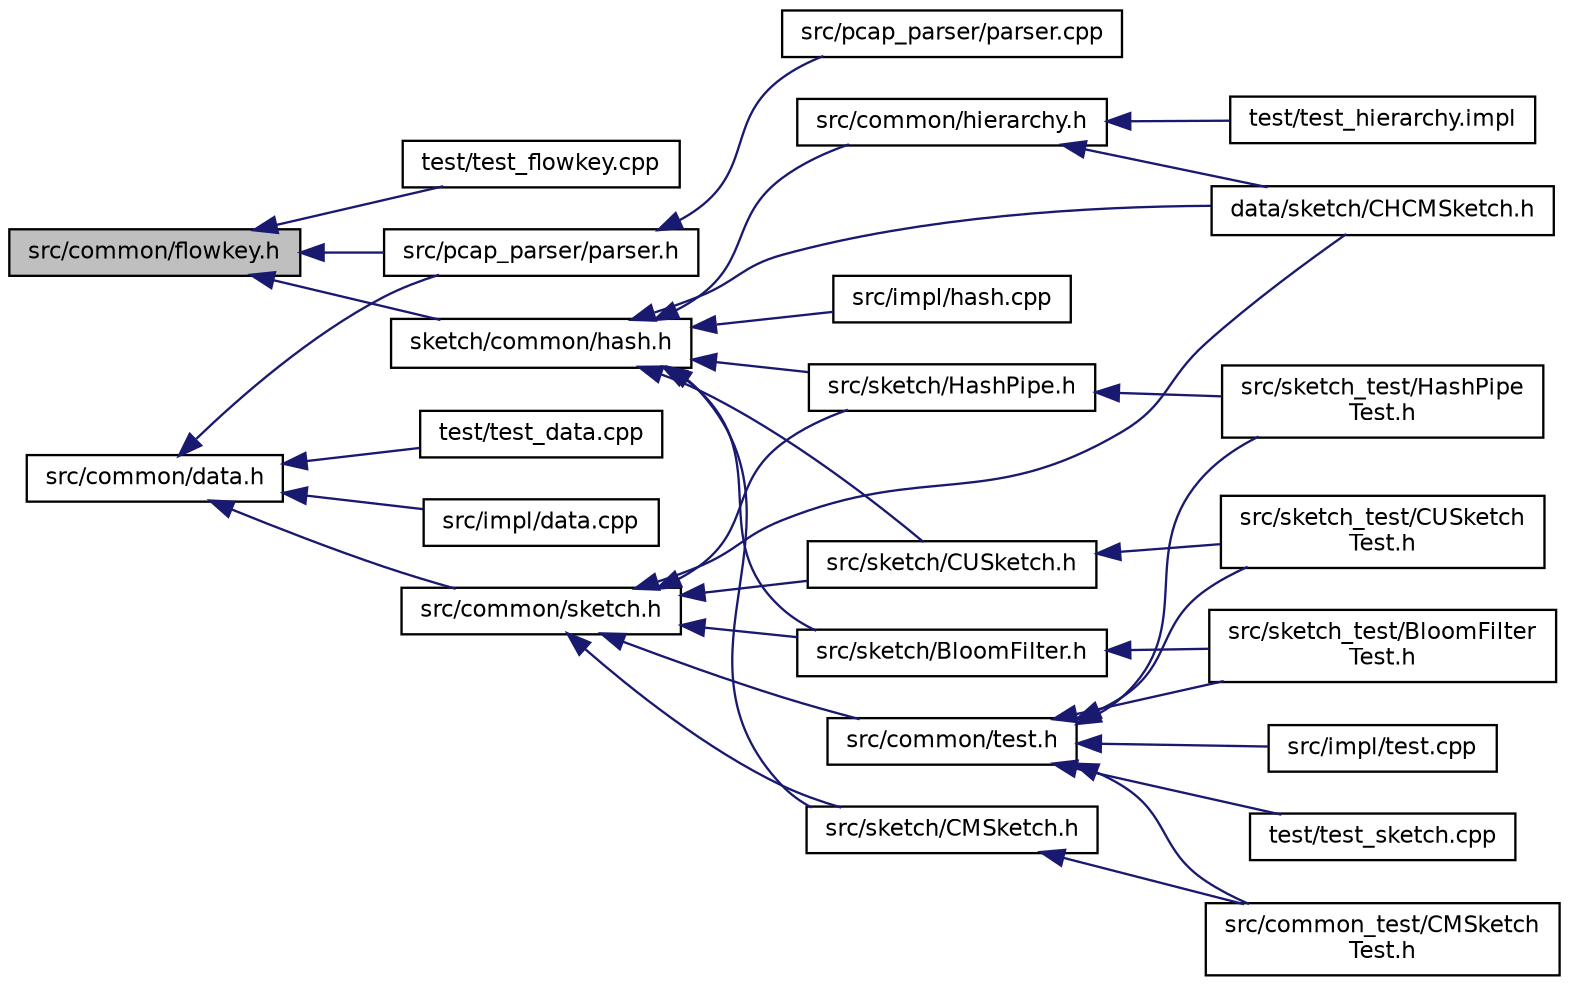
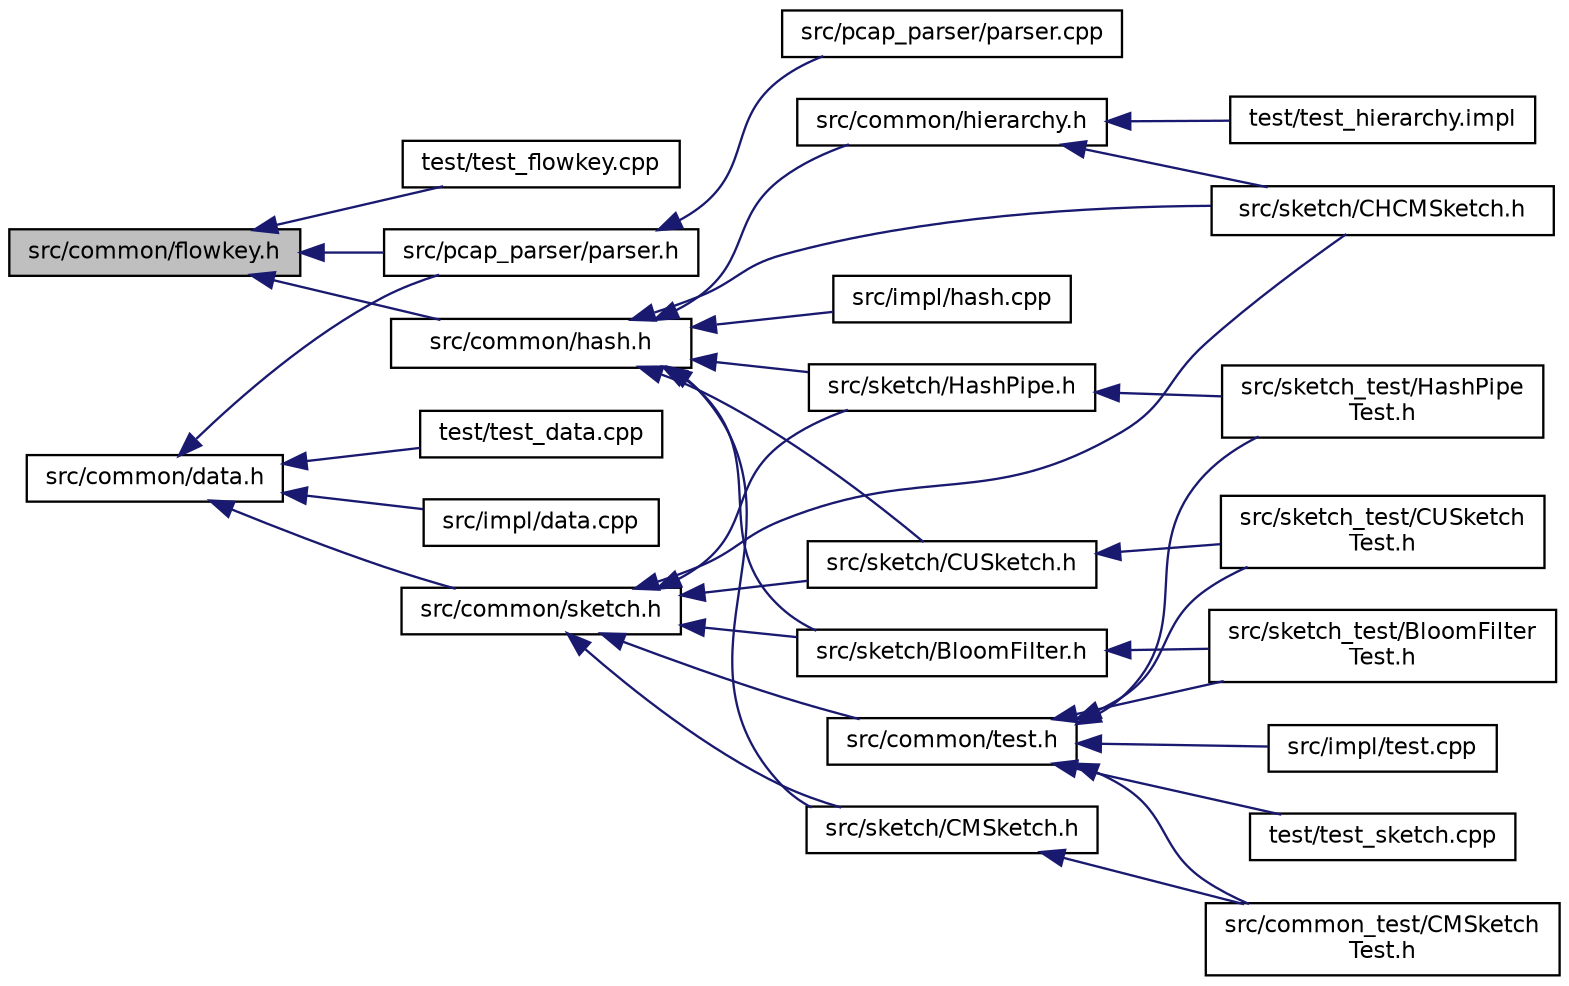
(1383, 211) -> (1383, 211)
(541, 343) -> (541, 343)
